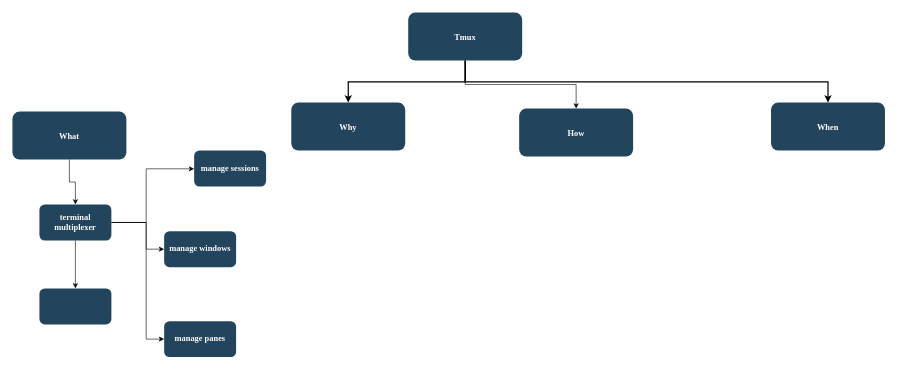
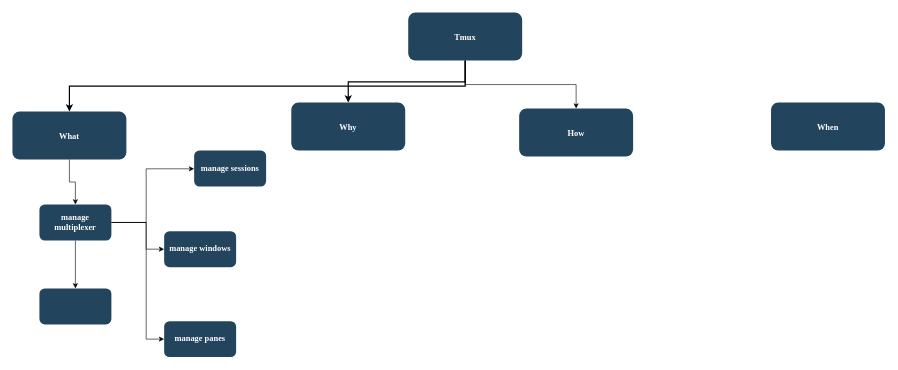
(655, 82) -> none
none -> (257, 86)
(75, 223) -> (75, 223)
